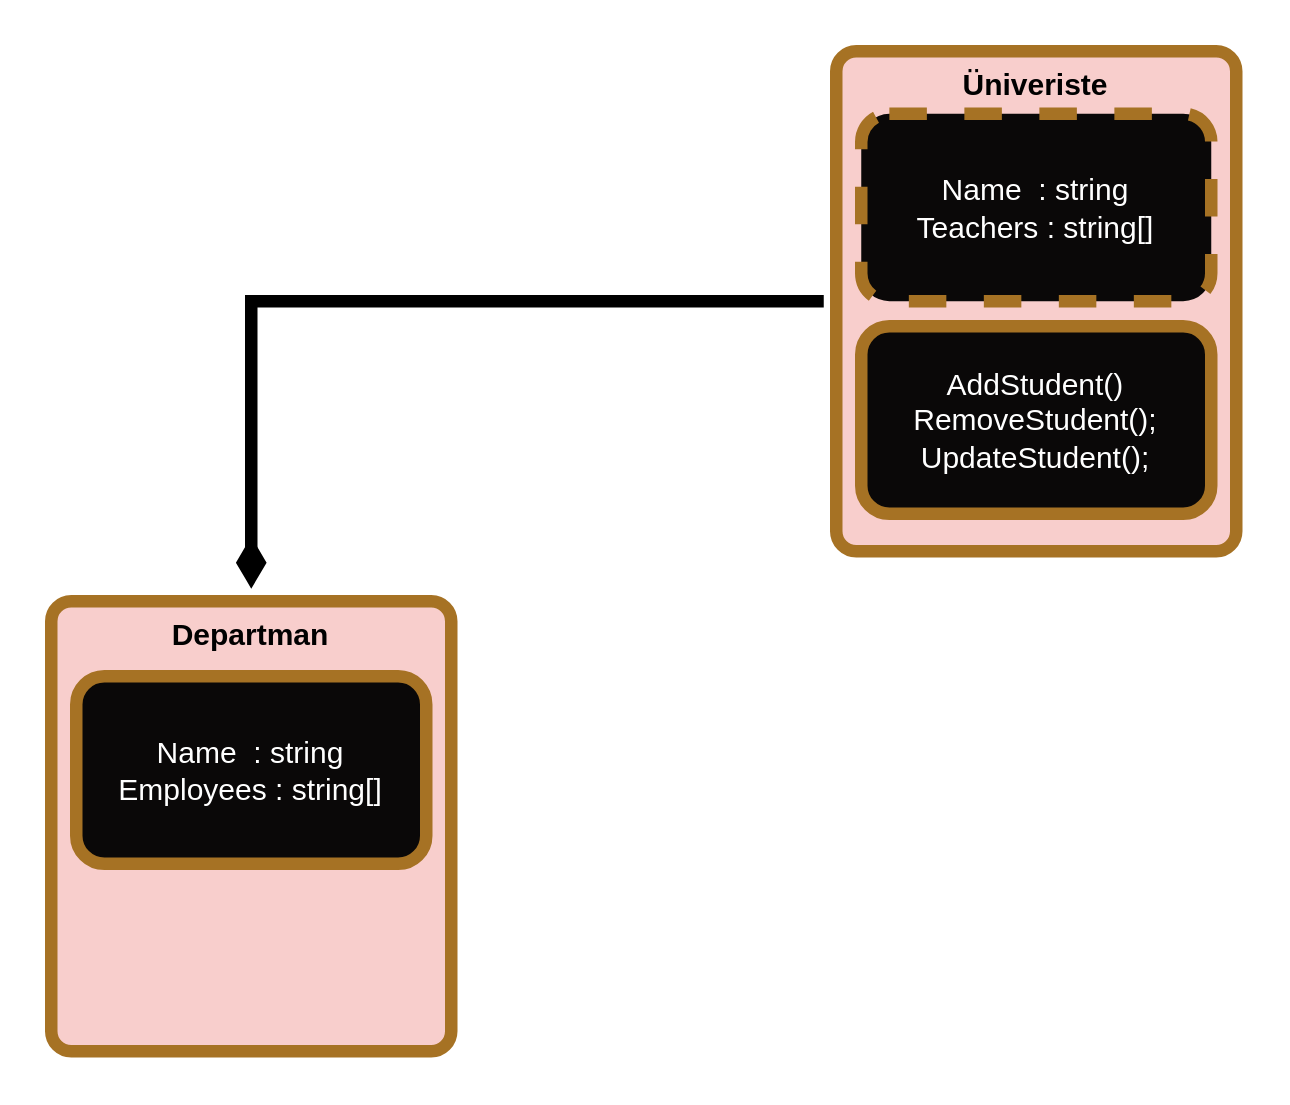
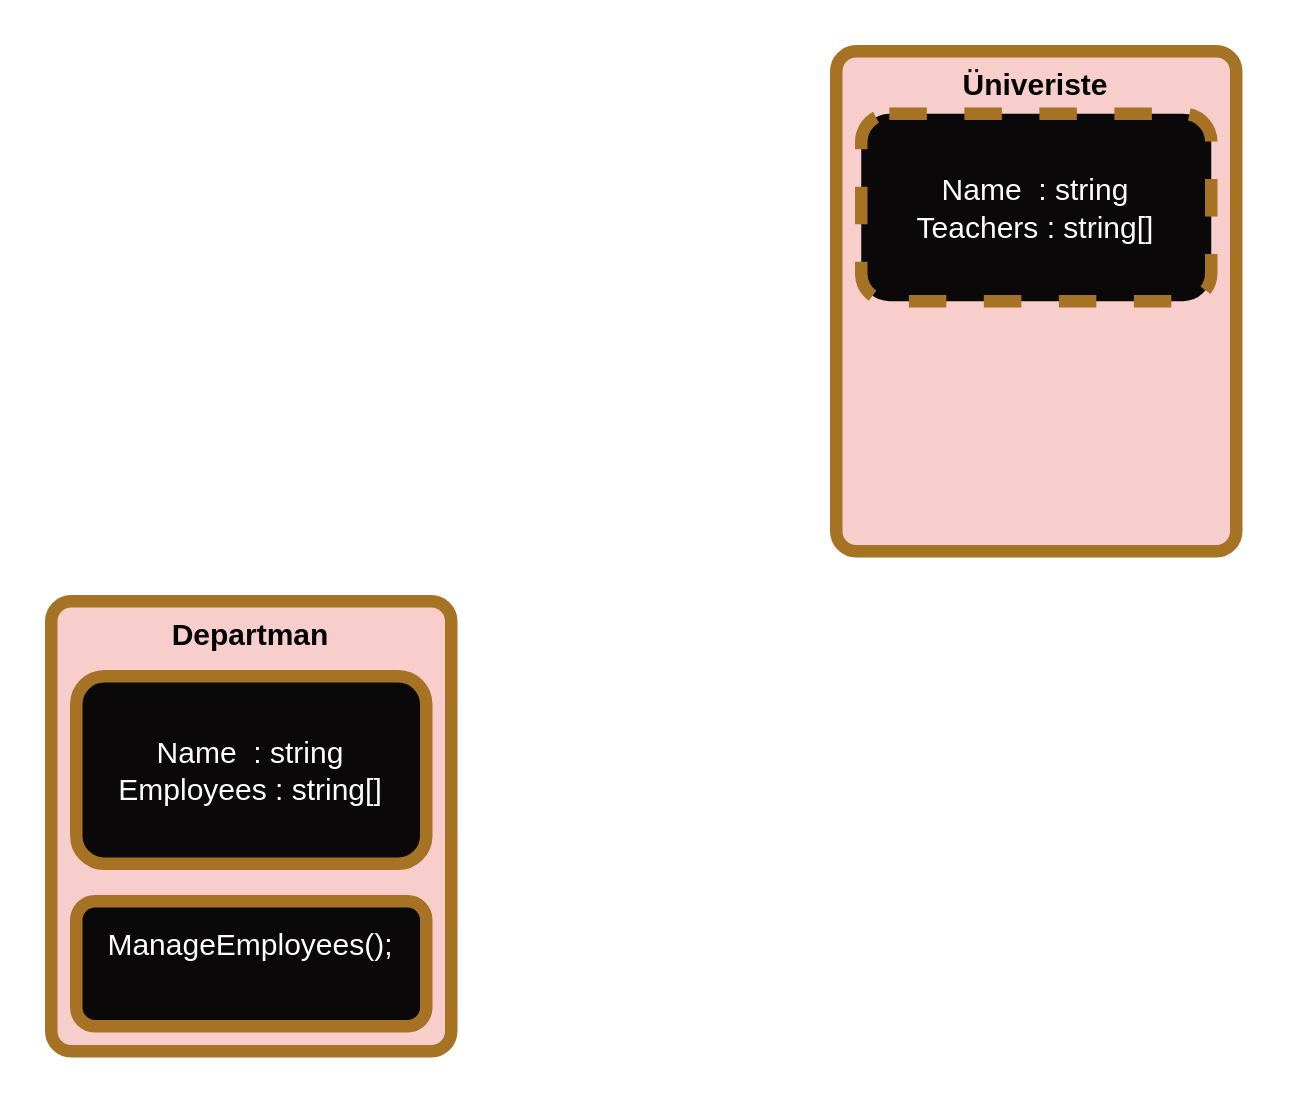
(414, 301) -> none
(1036, 420) -> none
none -> (251, 964)
